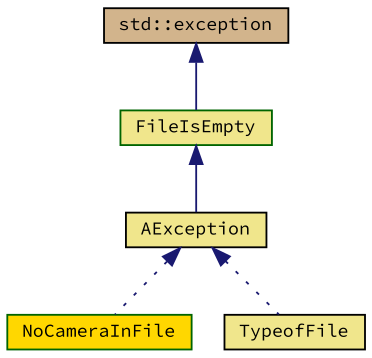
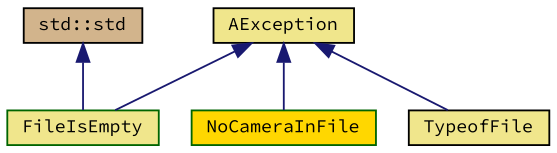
(196, 26) -> (83, 26)
(196, 188) -> (175, 81)
(141, 288) -> (284, 86)
(252, 288) -> (390, 81)
